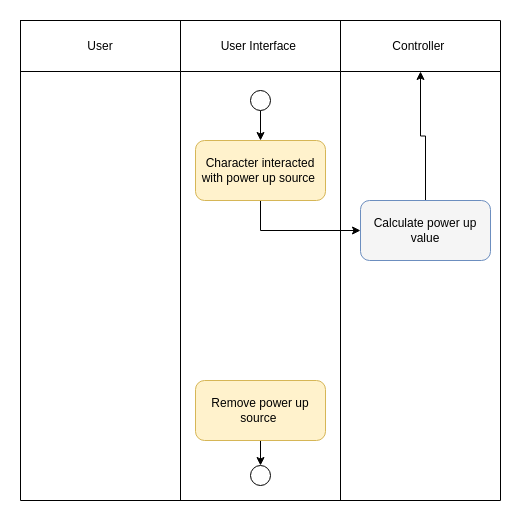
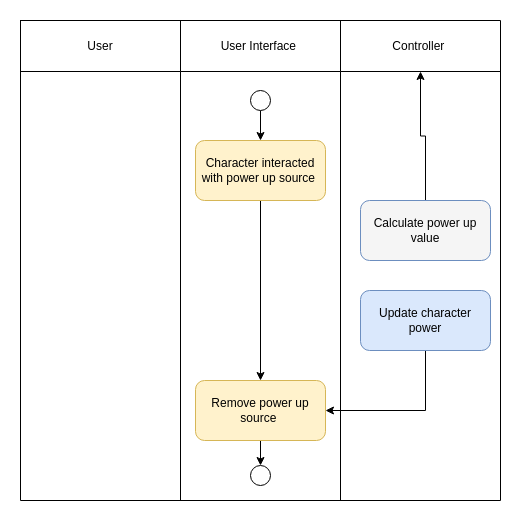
(306, 231) -> (261, 301)
none -> (426, 321)
none -> (409, 411)
